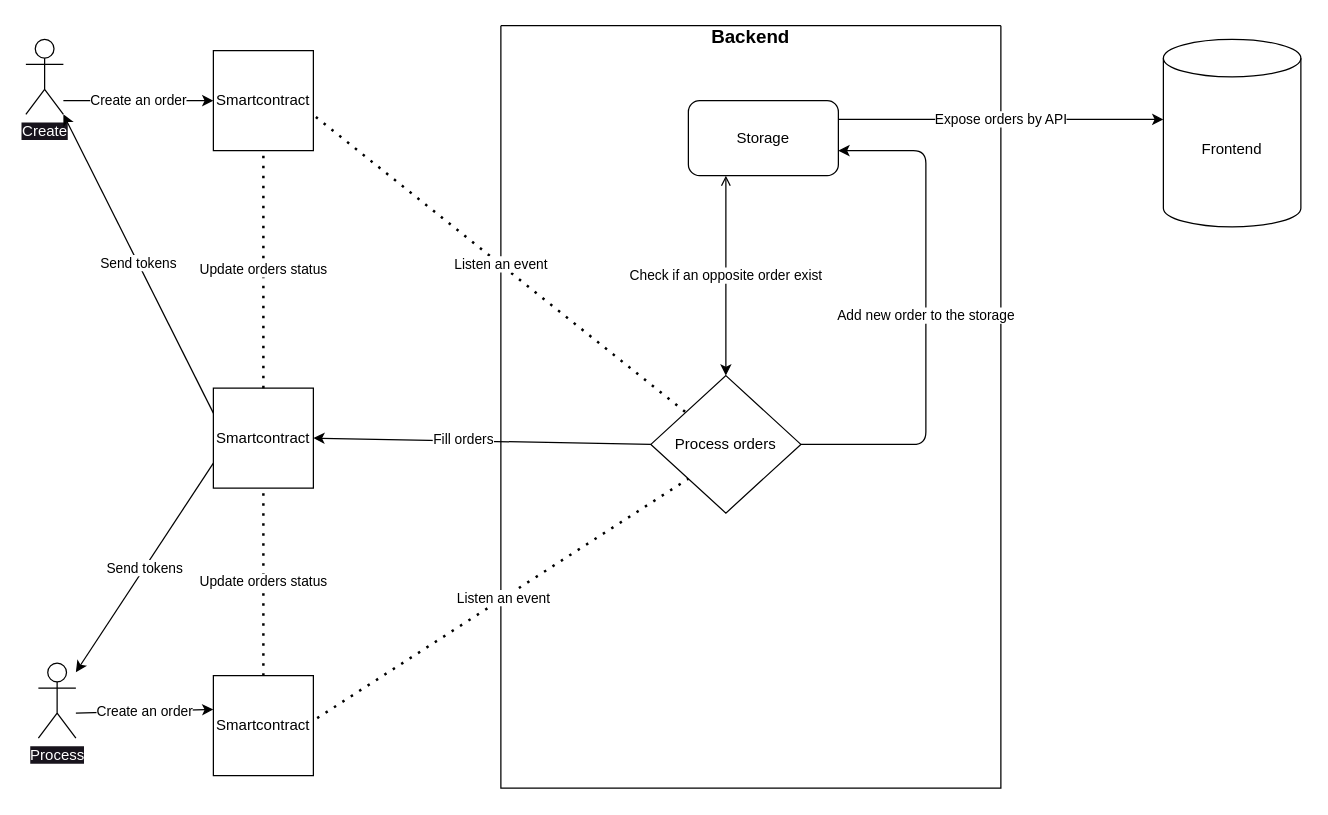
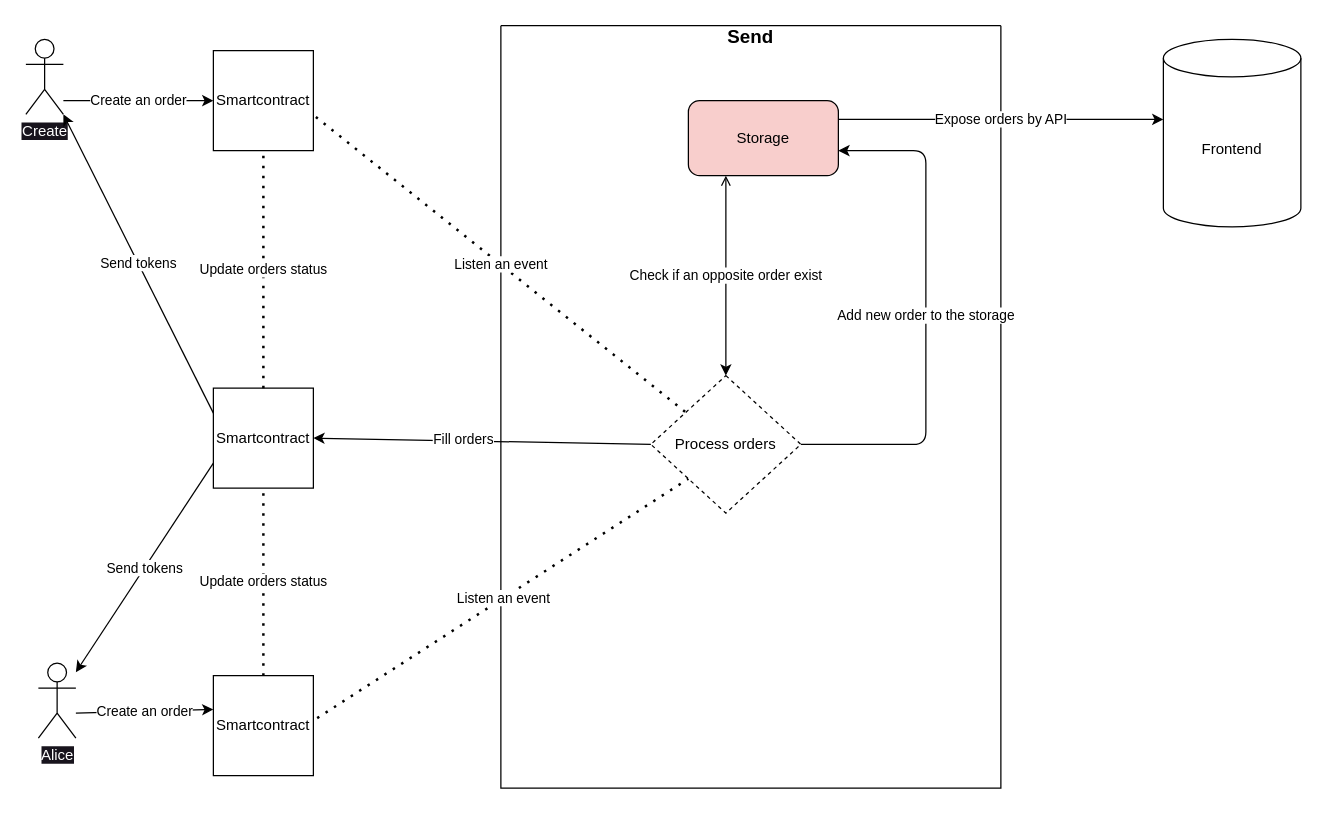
(750, 36) -> (750, 36)
(763, 138) -> (763, 138)
(726, 444) -> (726, 444)
(58, 756) -> (58, 756)
